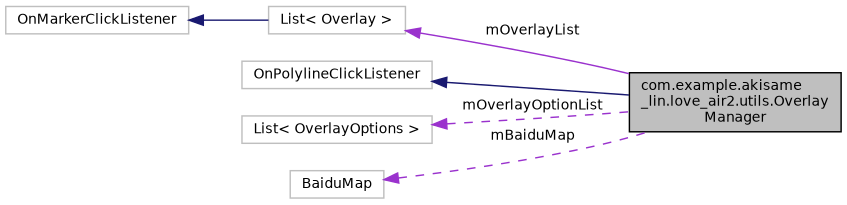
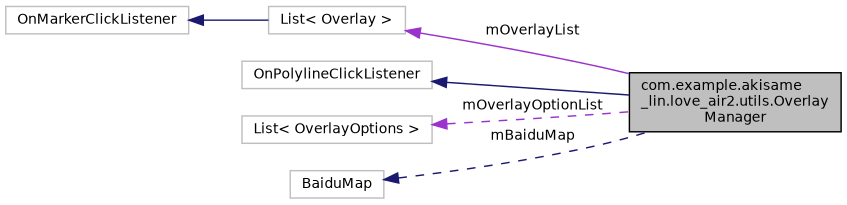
(524, 160) -> (524, 160)
